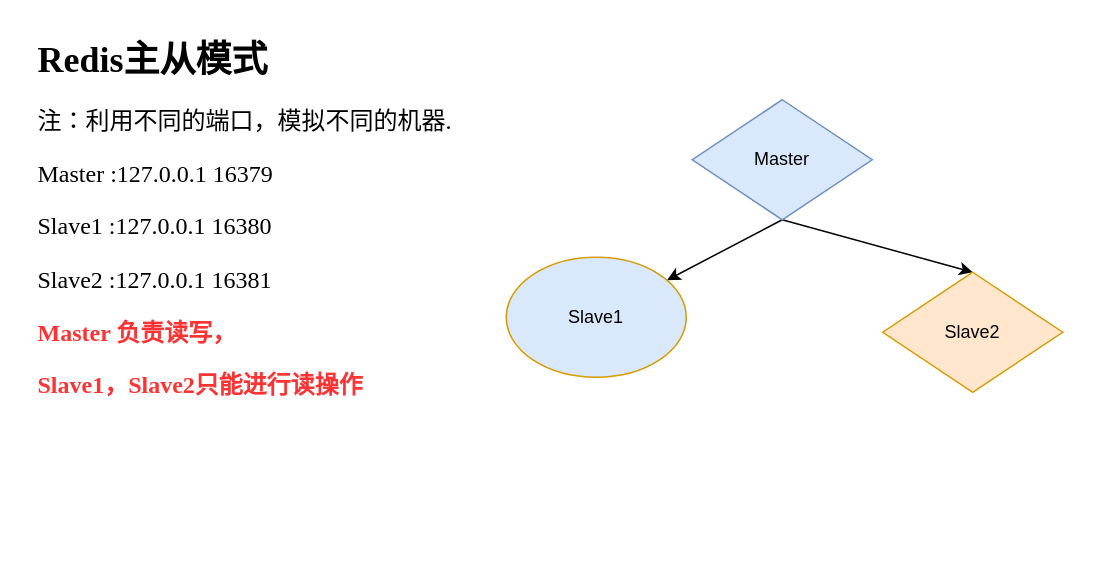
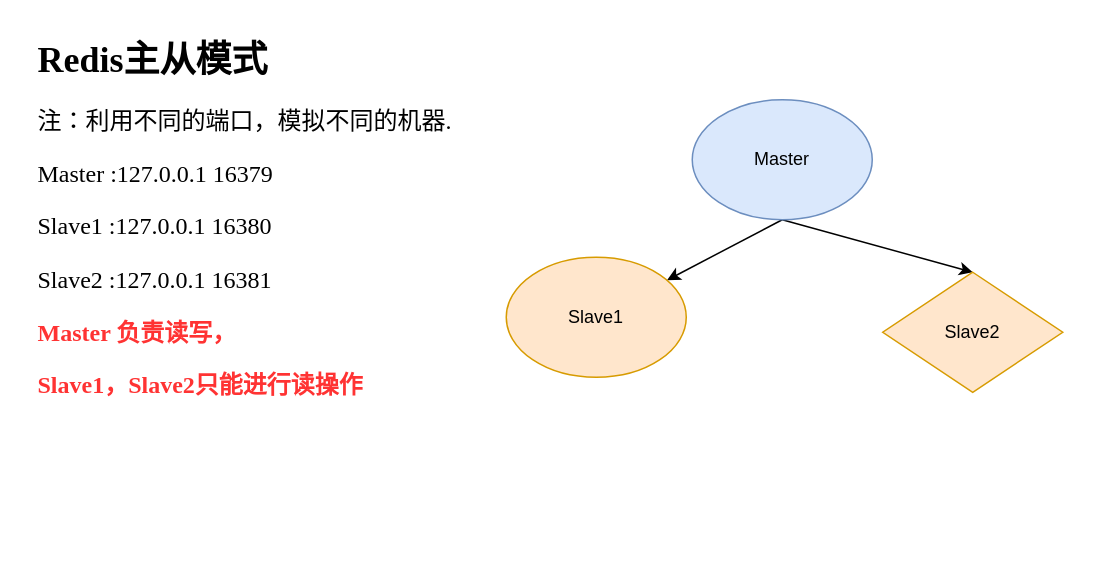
(782, 160) -> (782, 160)
(596, 317) -> (596, 317)
